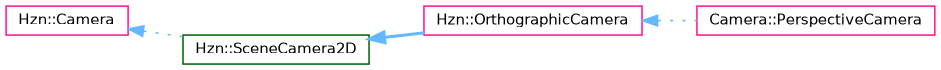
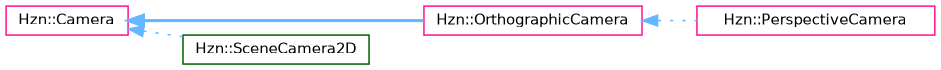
(816, 21) -> (816, 21)
(404, 35) -> (284, 21)
